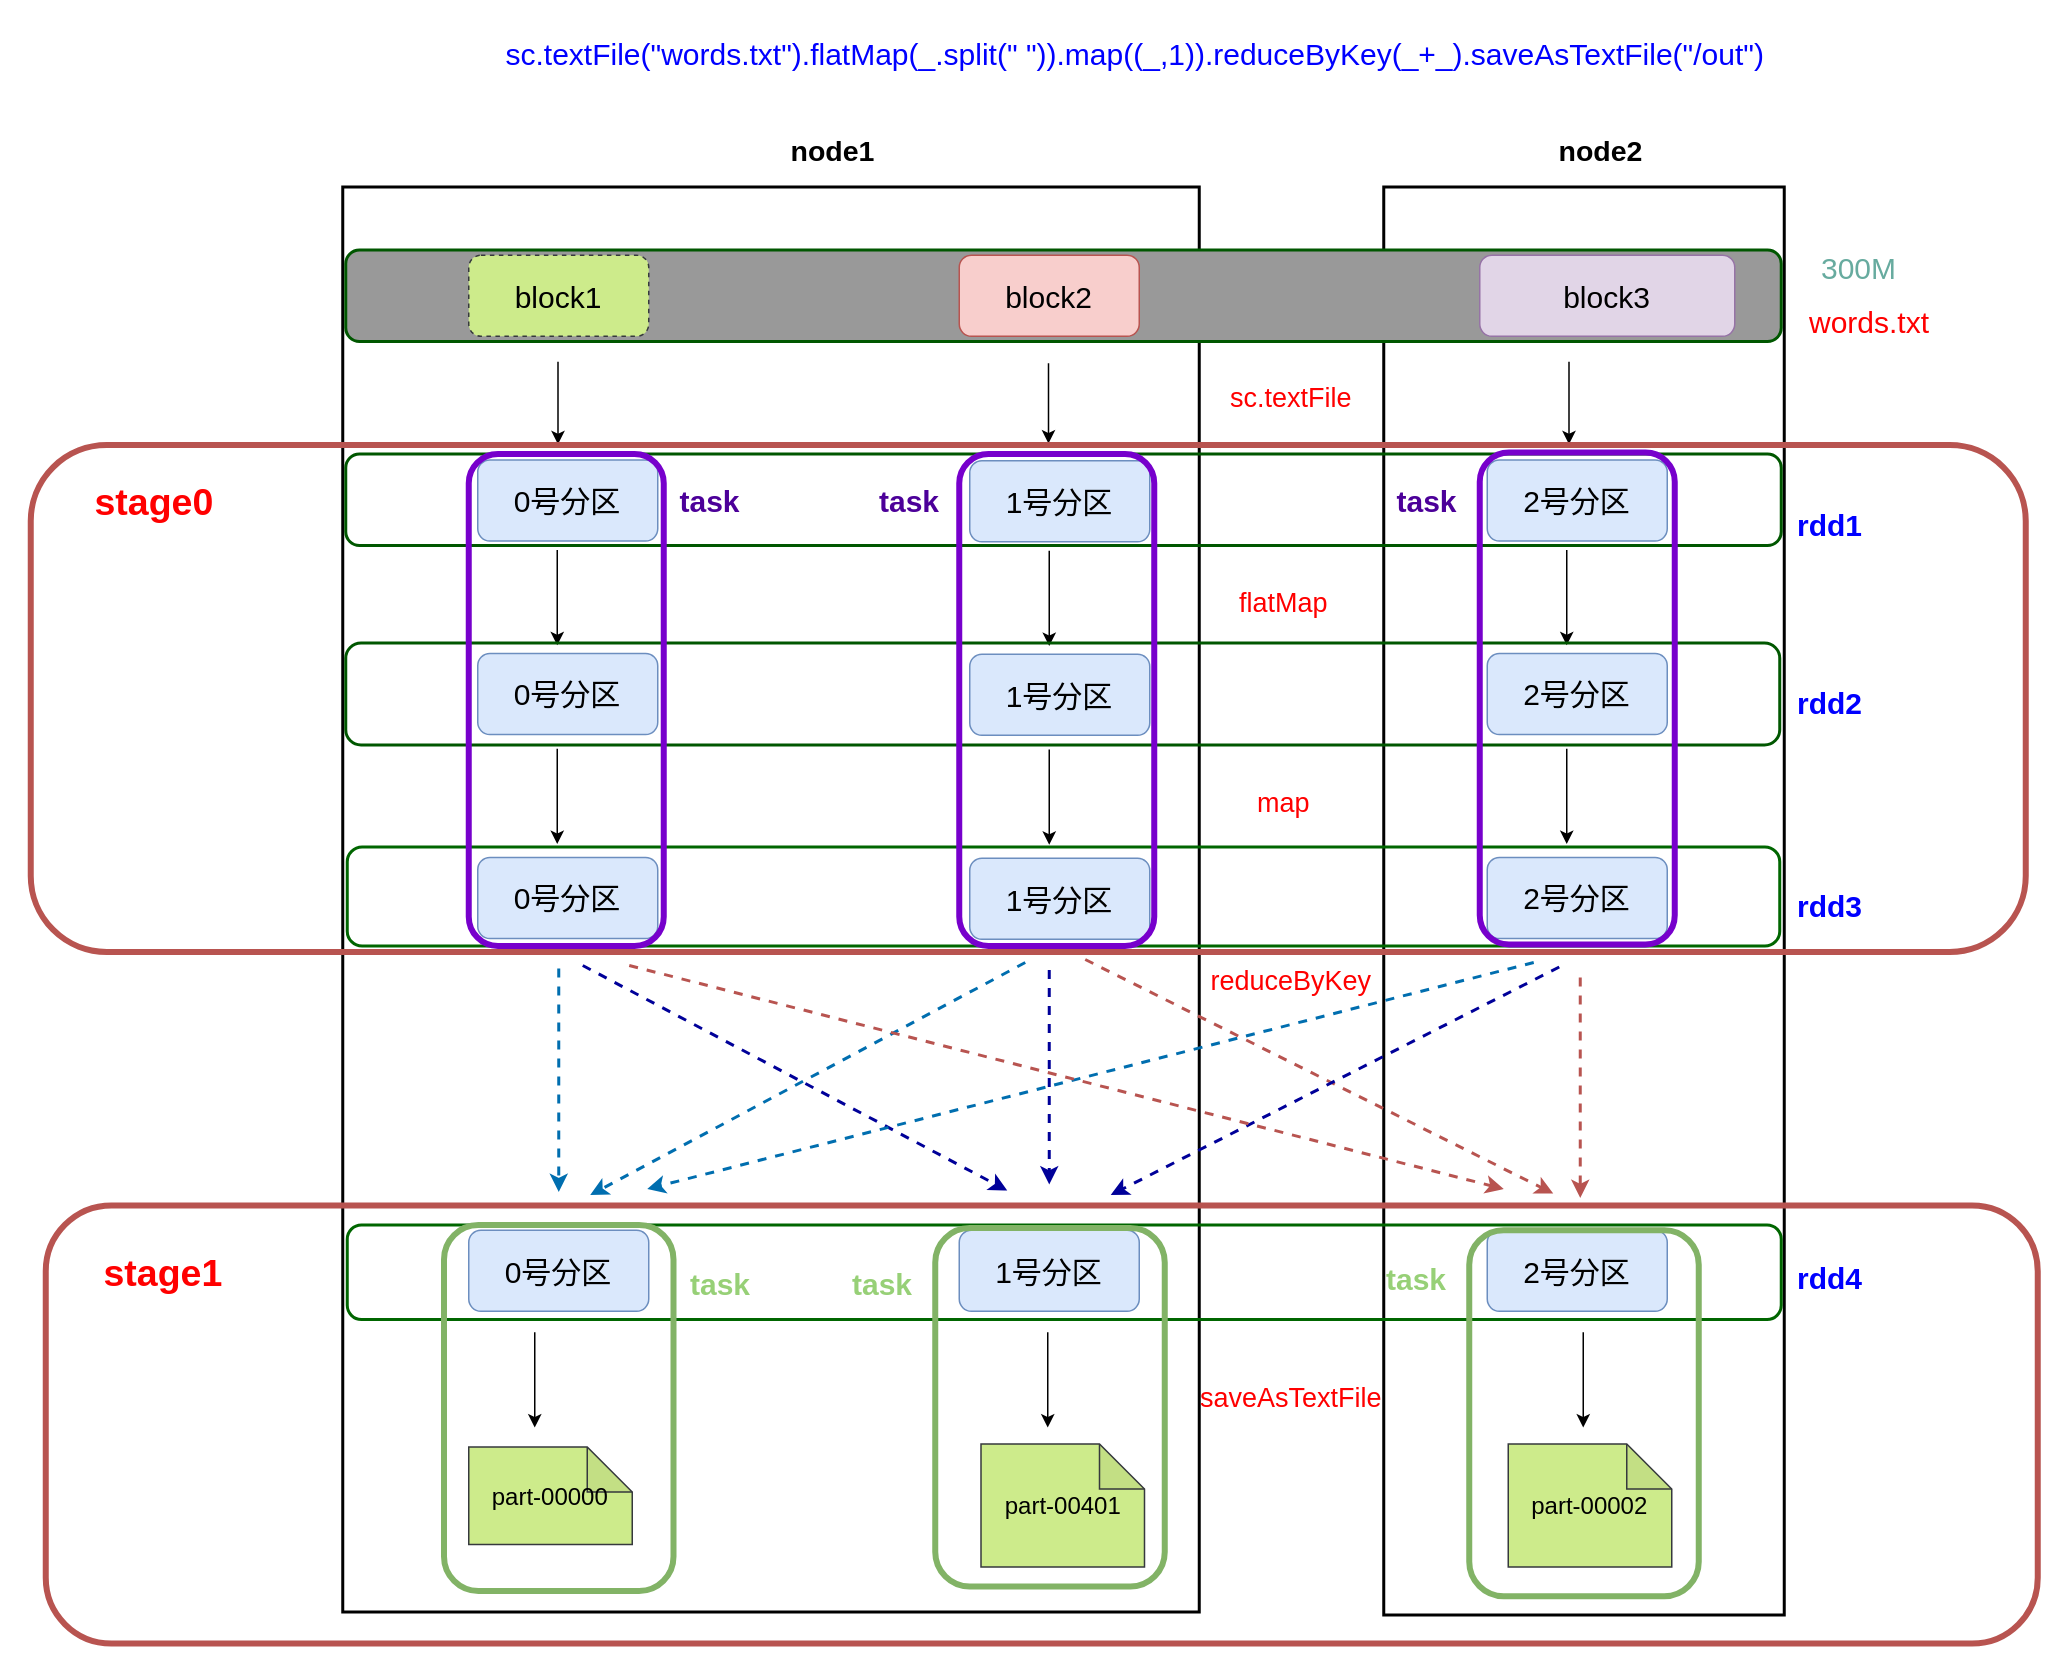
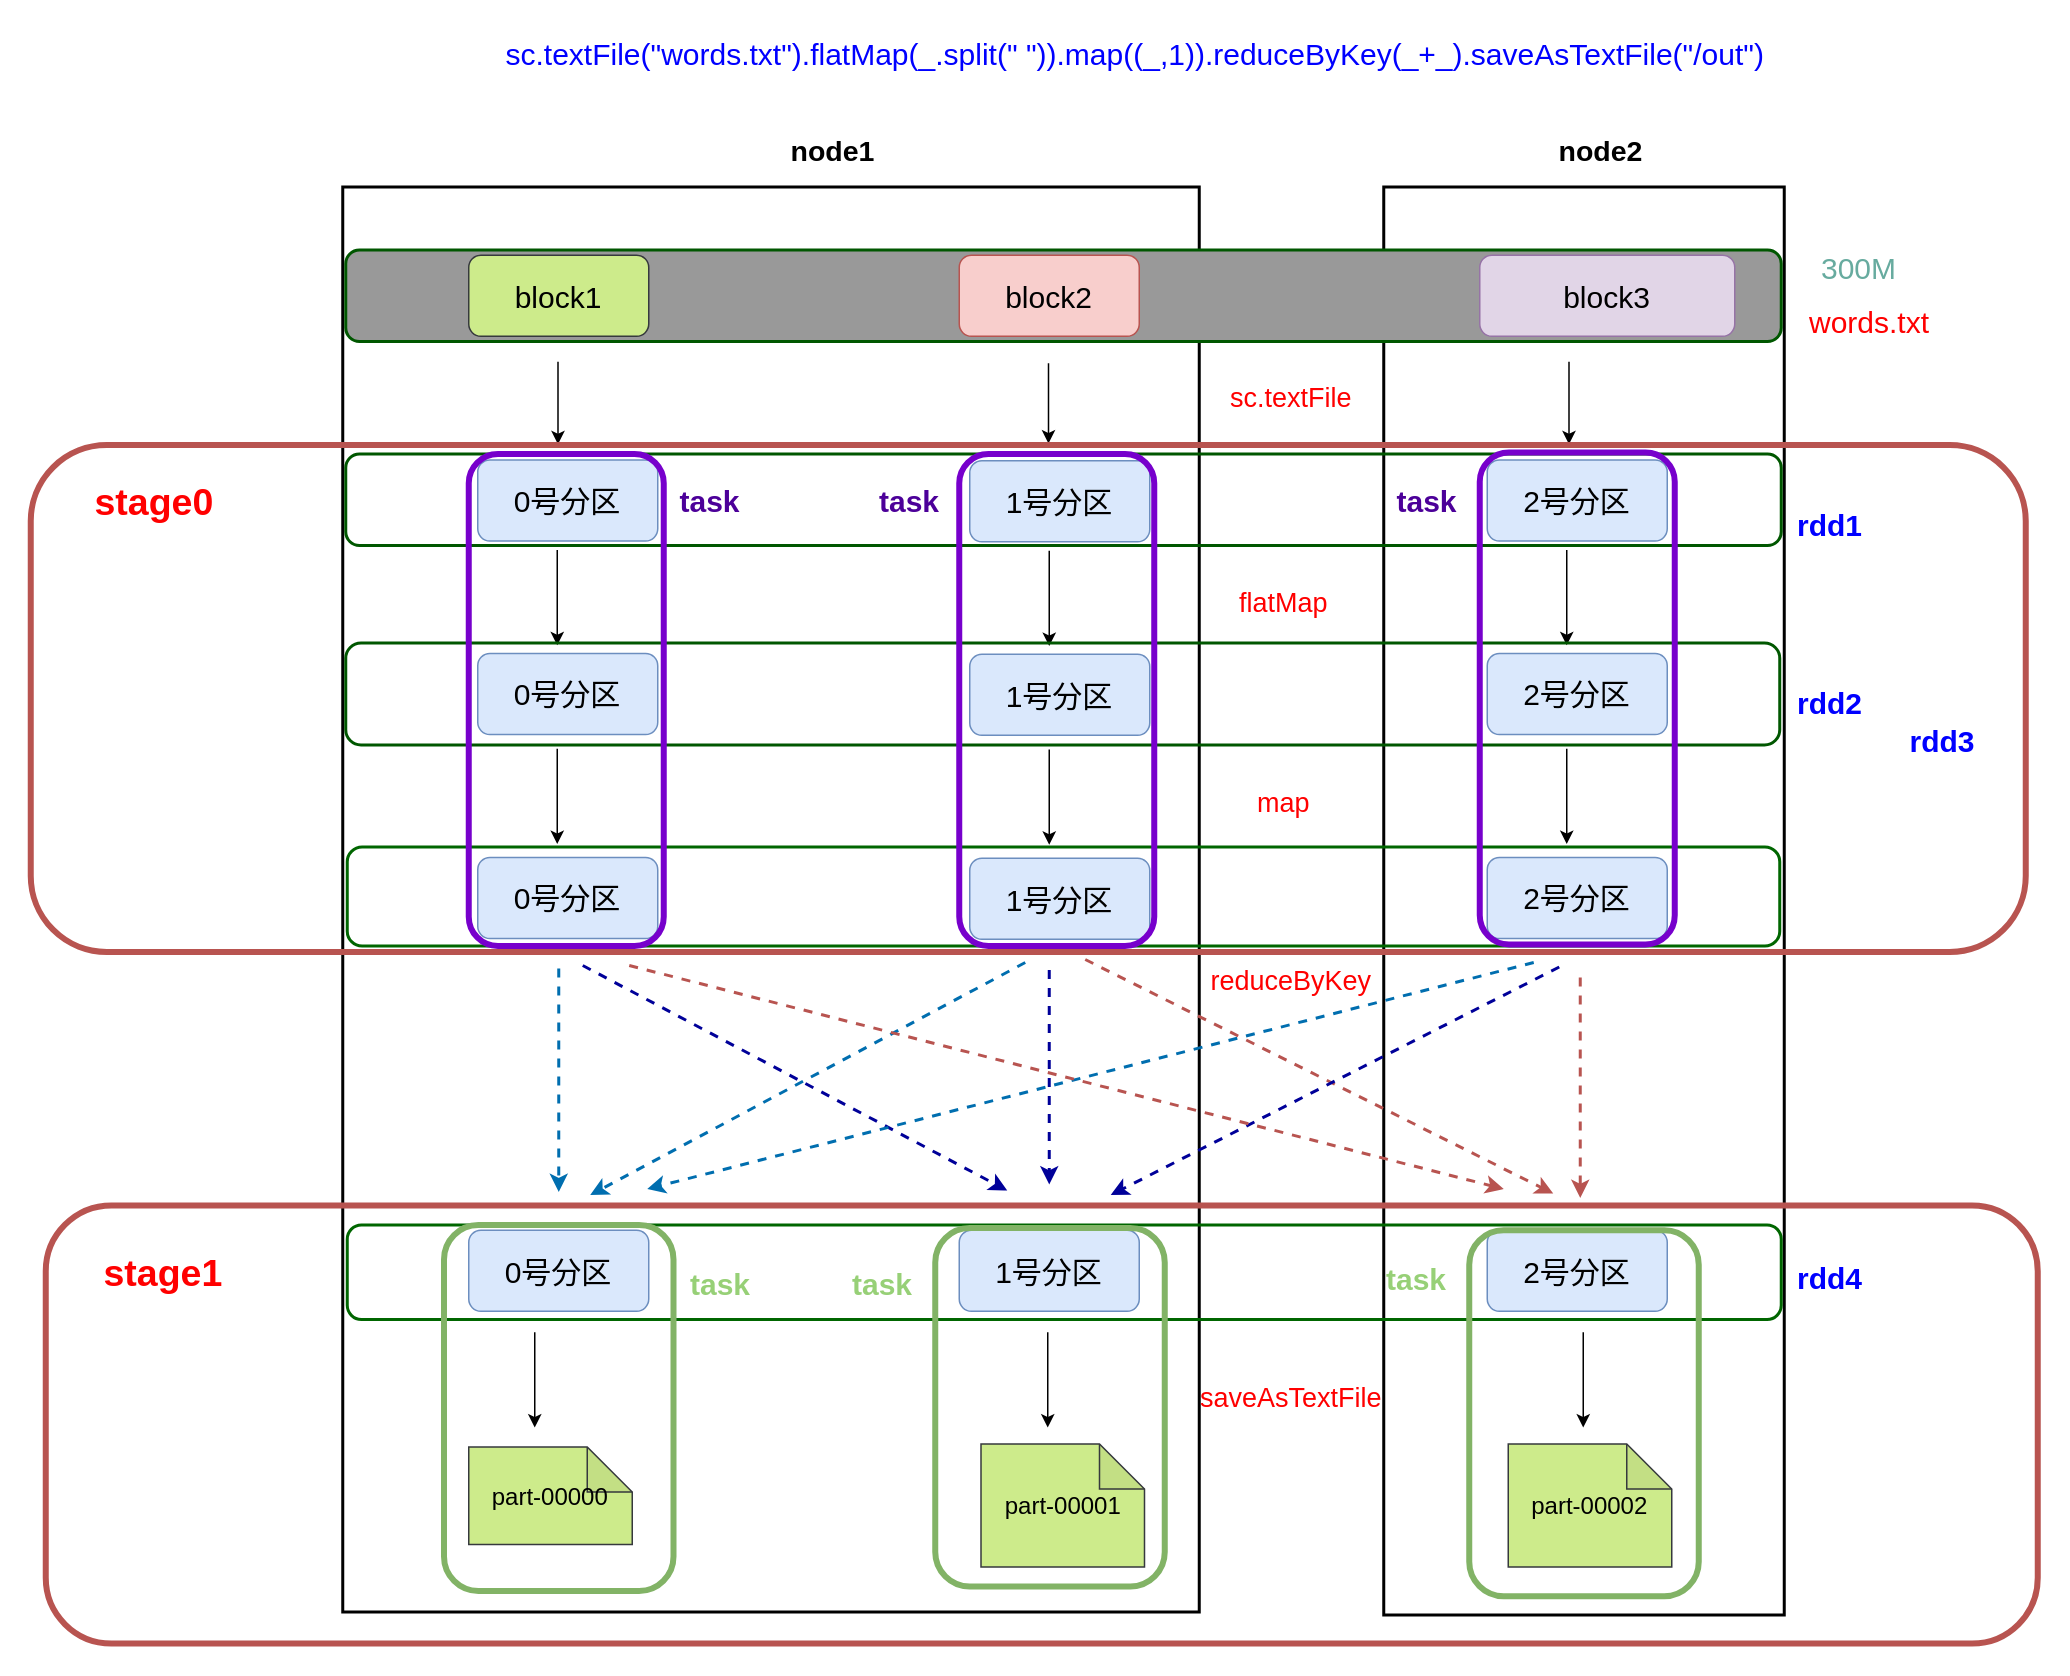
(559, 296) -> (559, 296)
(1835, 896) -> (1947, 731)
(1064, 1505) -> (1064, 1505)
